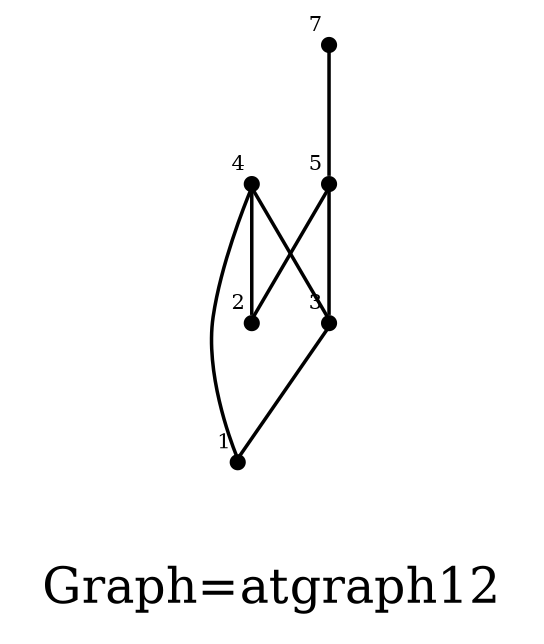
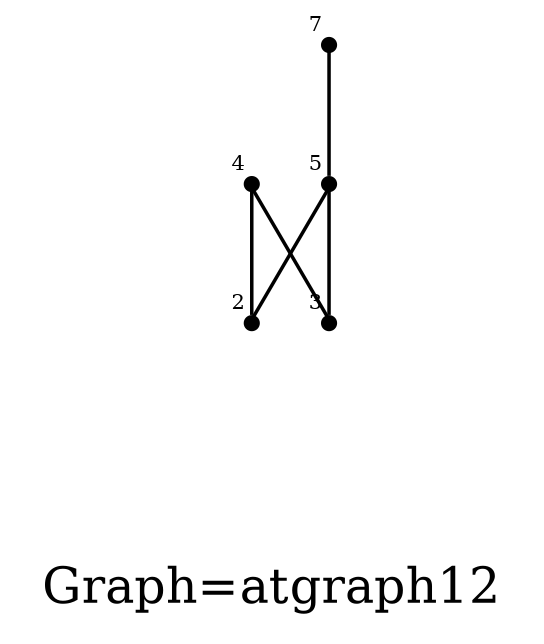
(238, 462) -> none
